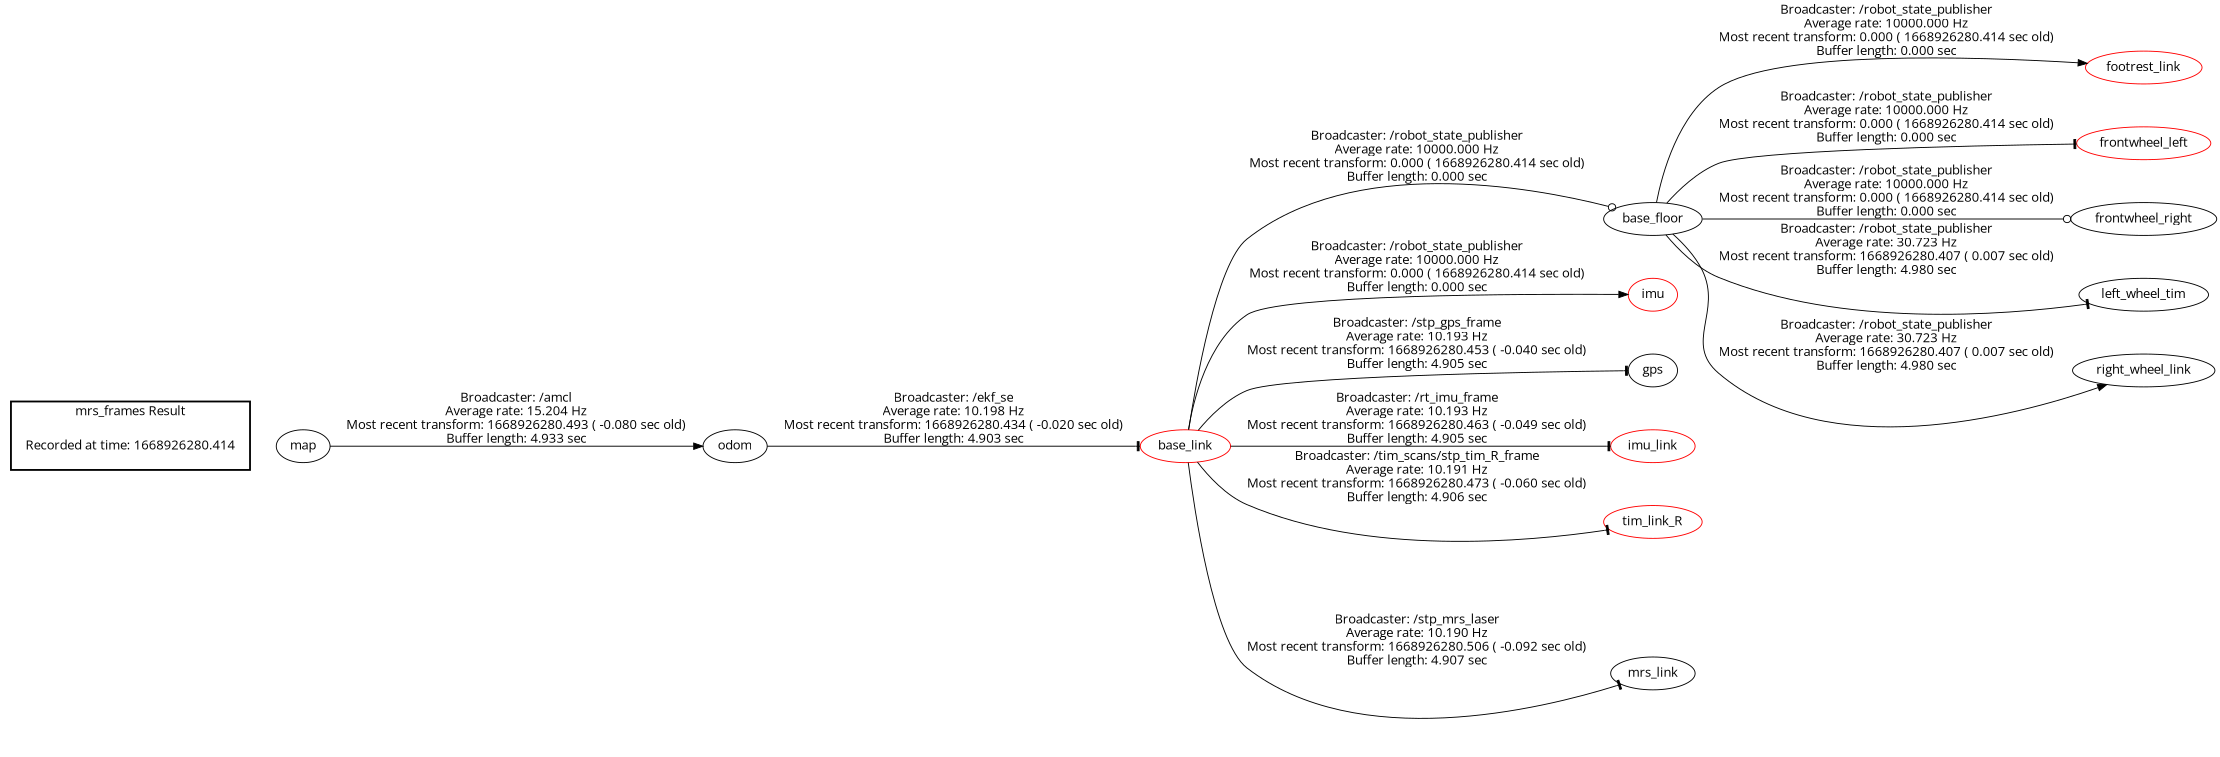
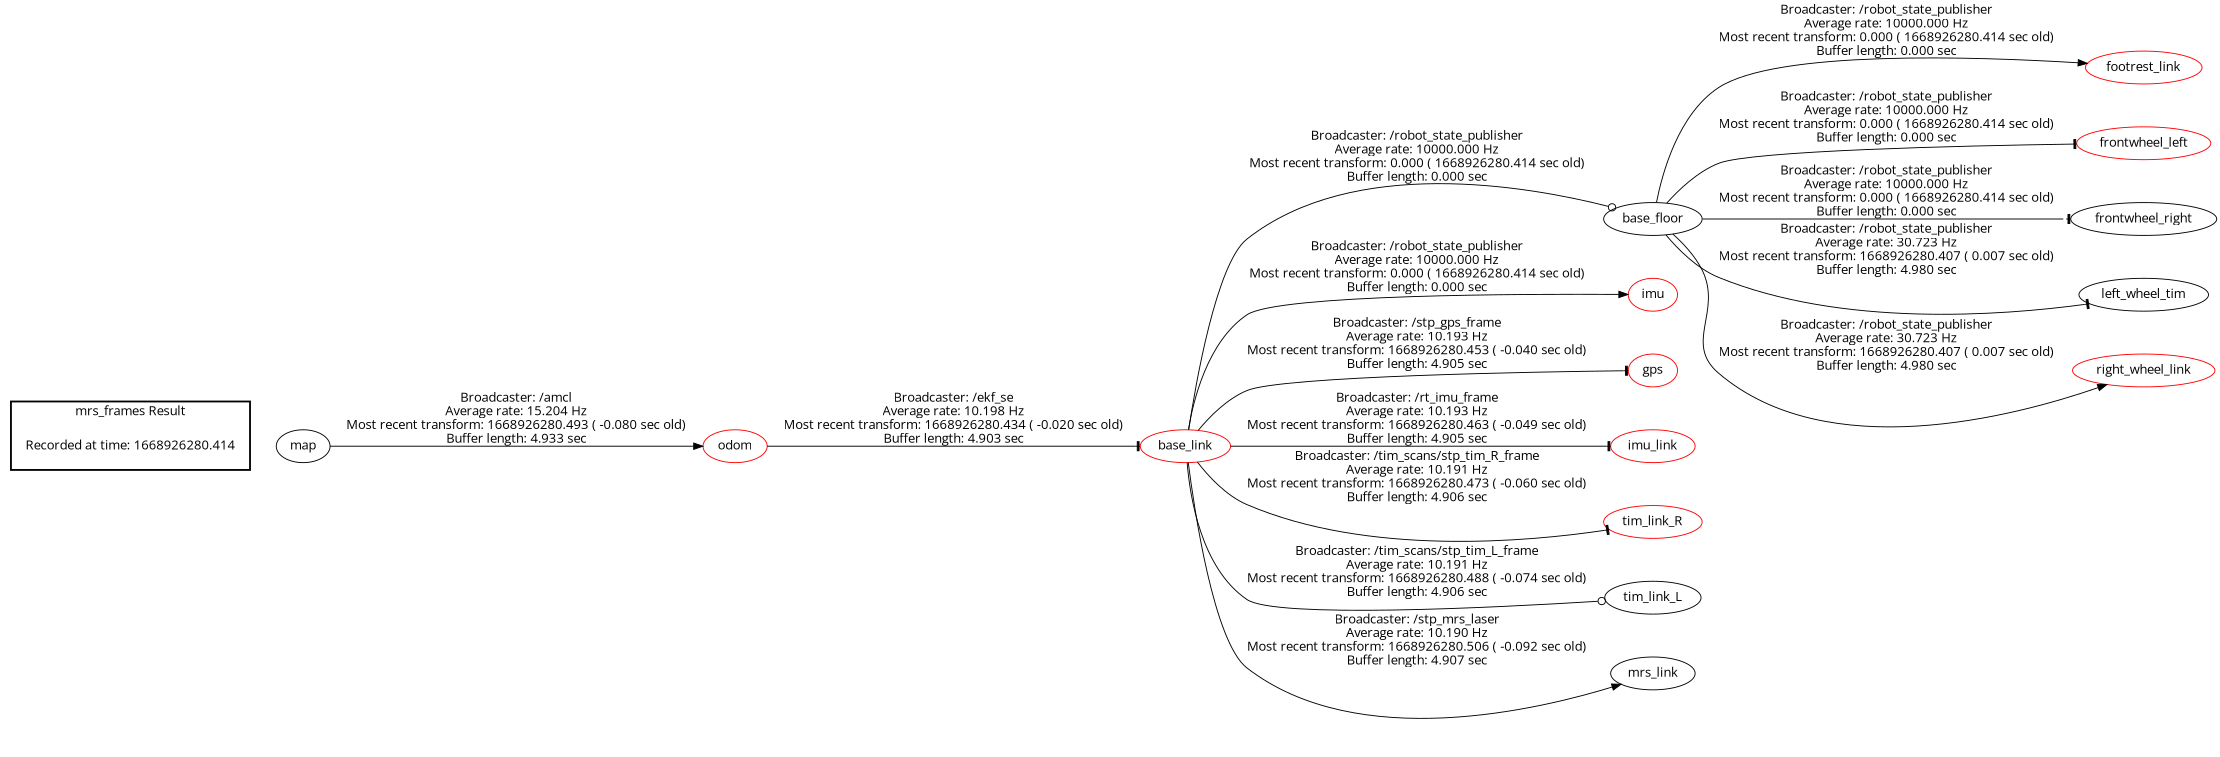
(1883, 219) -> (1883, 219)
(1653, 370) -> (1653, 370)
(2144, 370) -> (2144, 370)
(735, 446) -> (735, 446)
none -> (1653, 598)
(1322, 704) -> (1322, 704)
